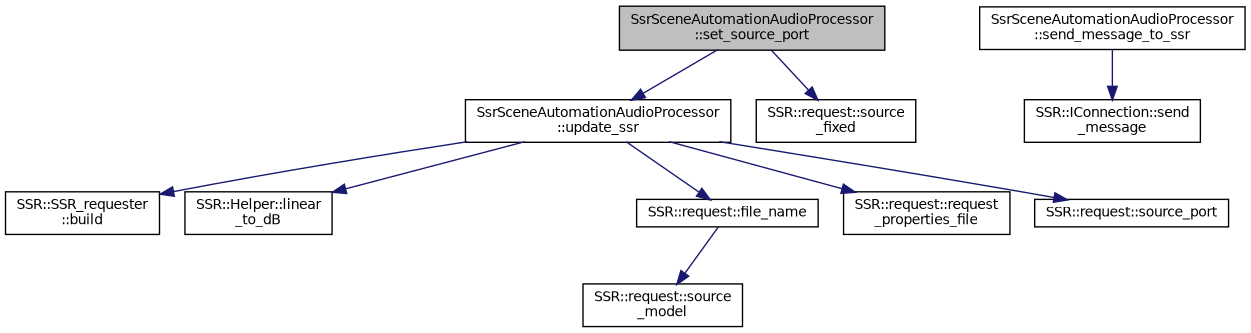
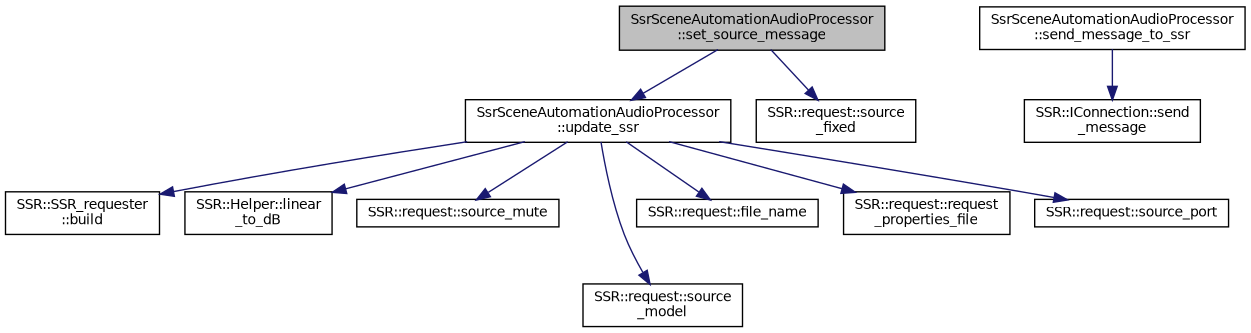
(752, 28) -> (752, 28)
none -> (458, 213)
(702, 250) -> (616, 209)
